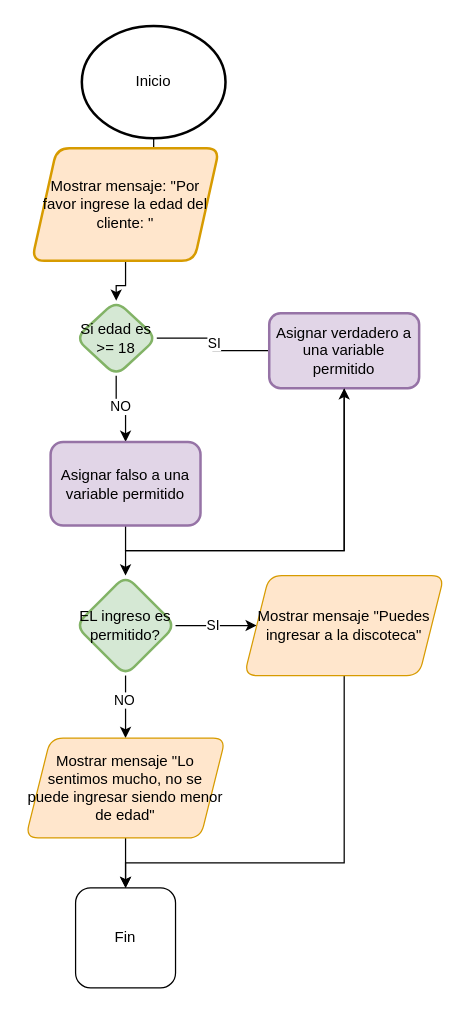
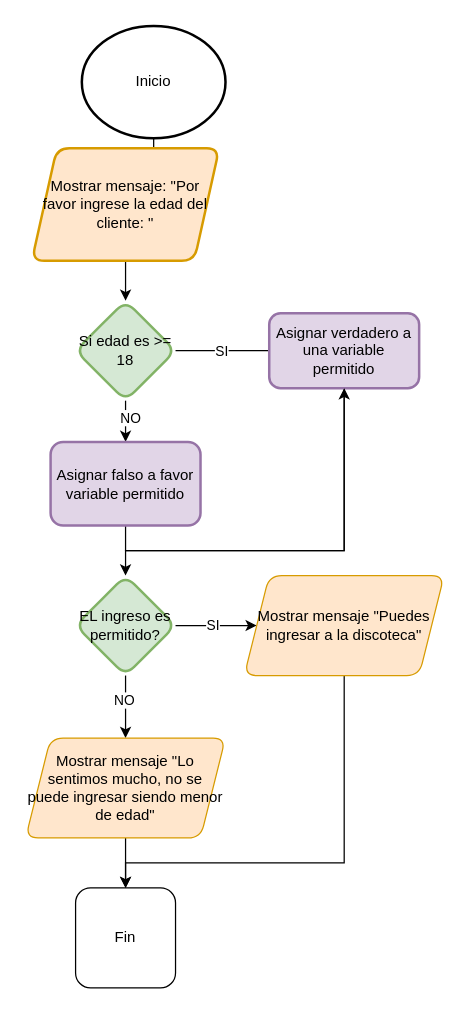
(116, 338) -> (126, 351)
(126, 484) -> (126, 484)
